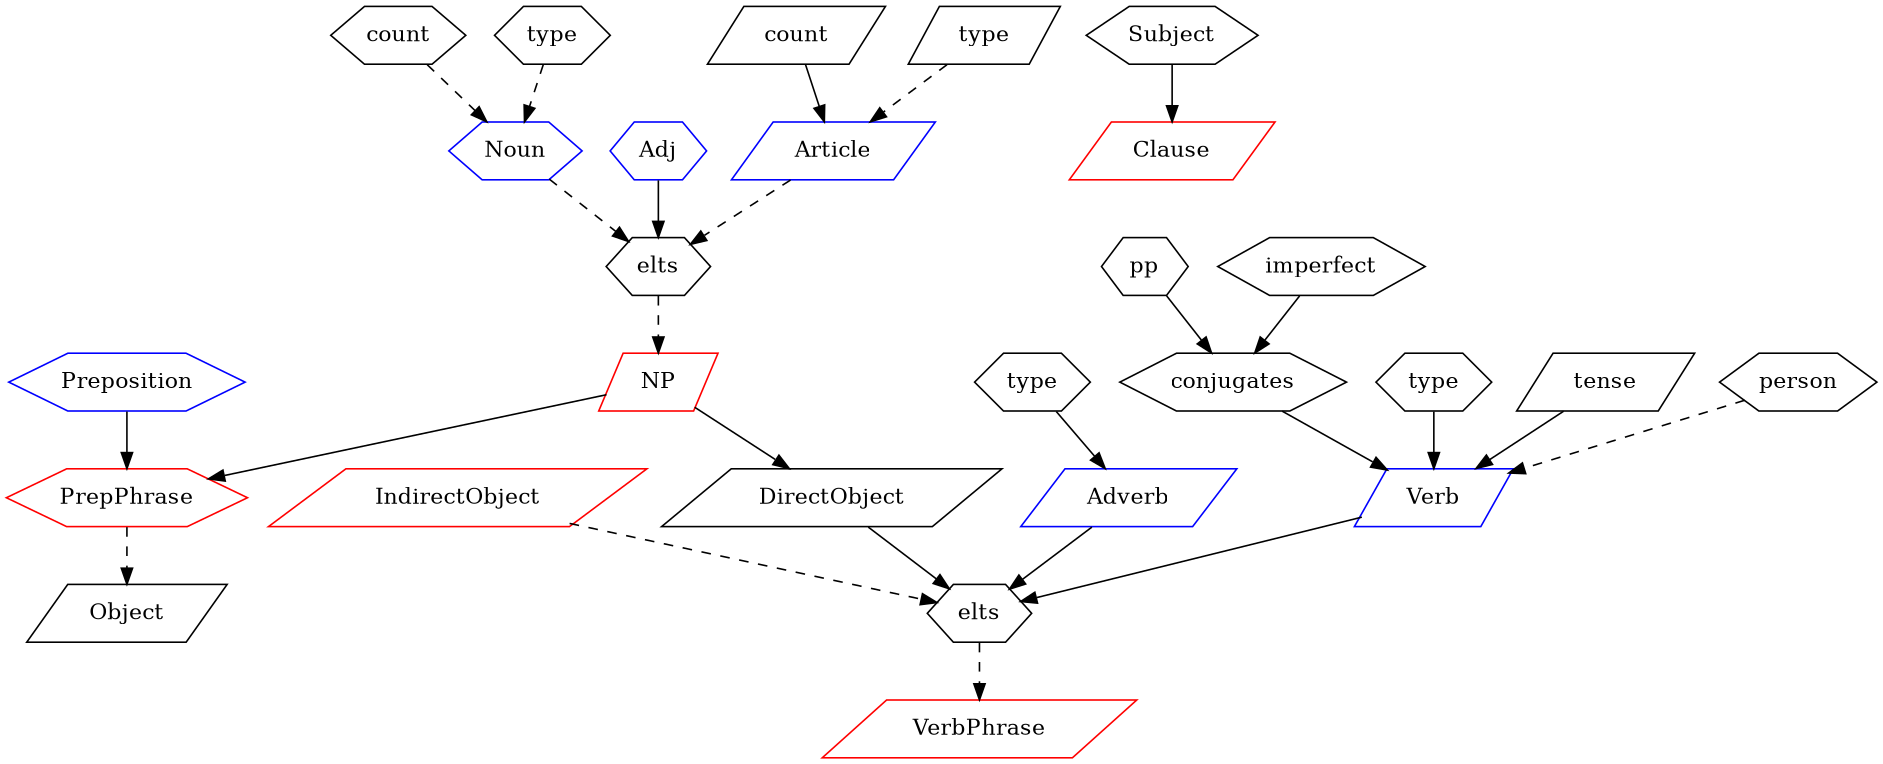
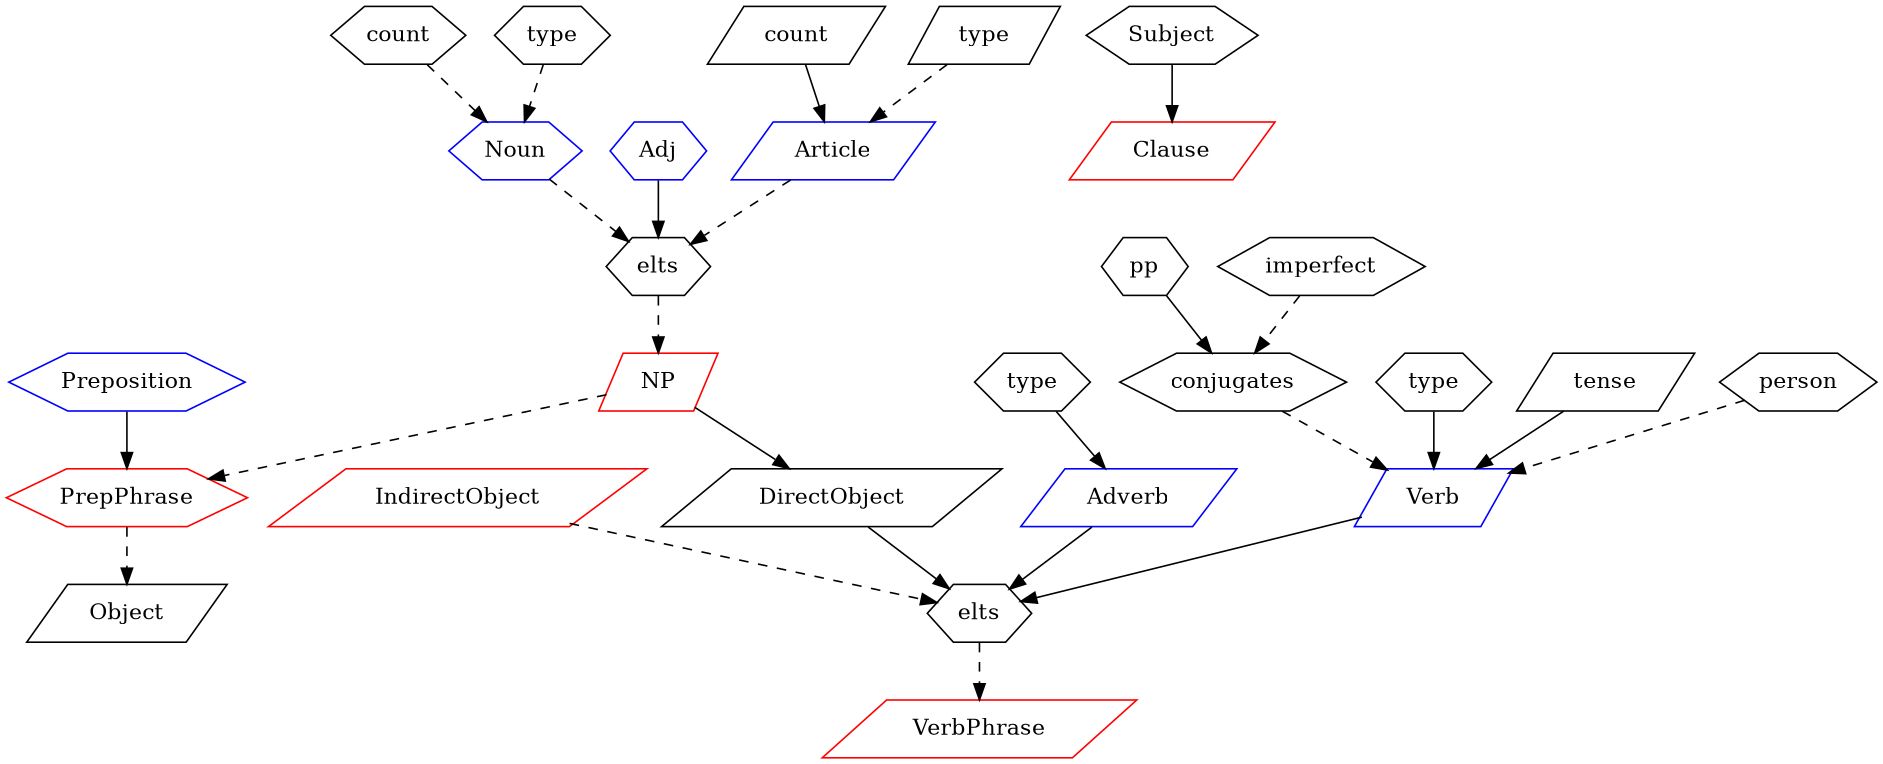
(1282, 318) -> (1282, 318)
(415, 435) -> (415, 435)
(1327, 437) -> (1327, 437)
